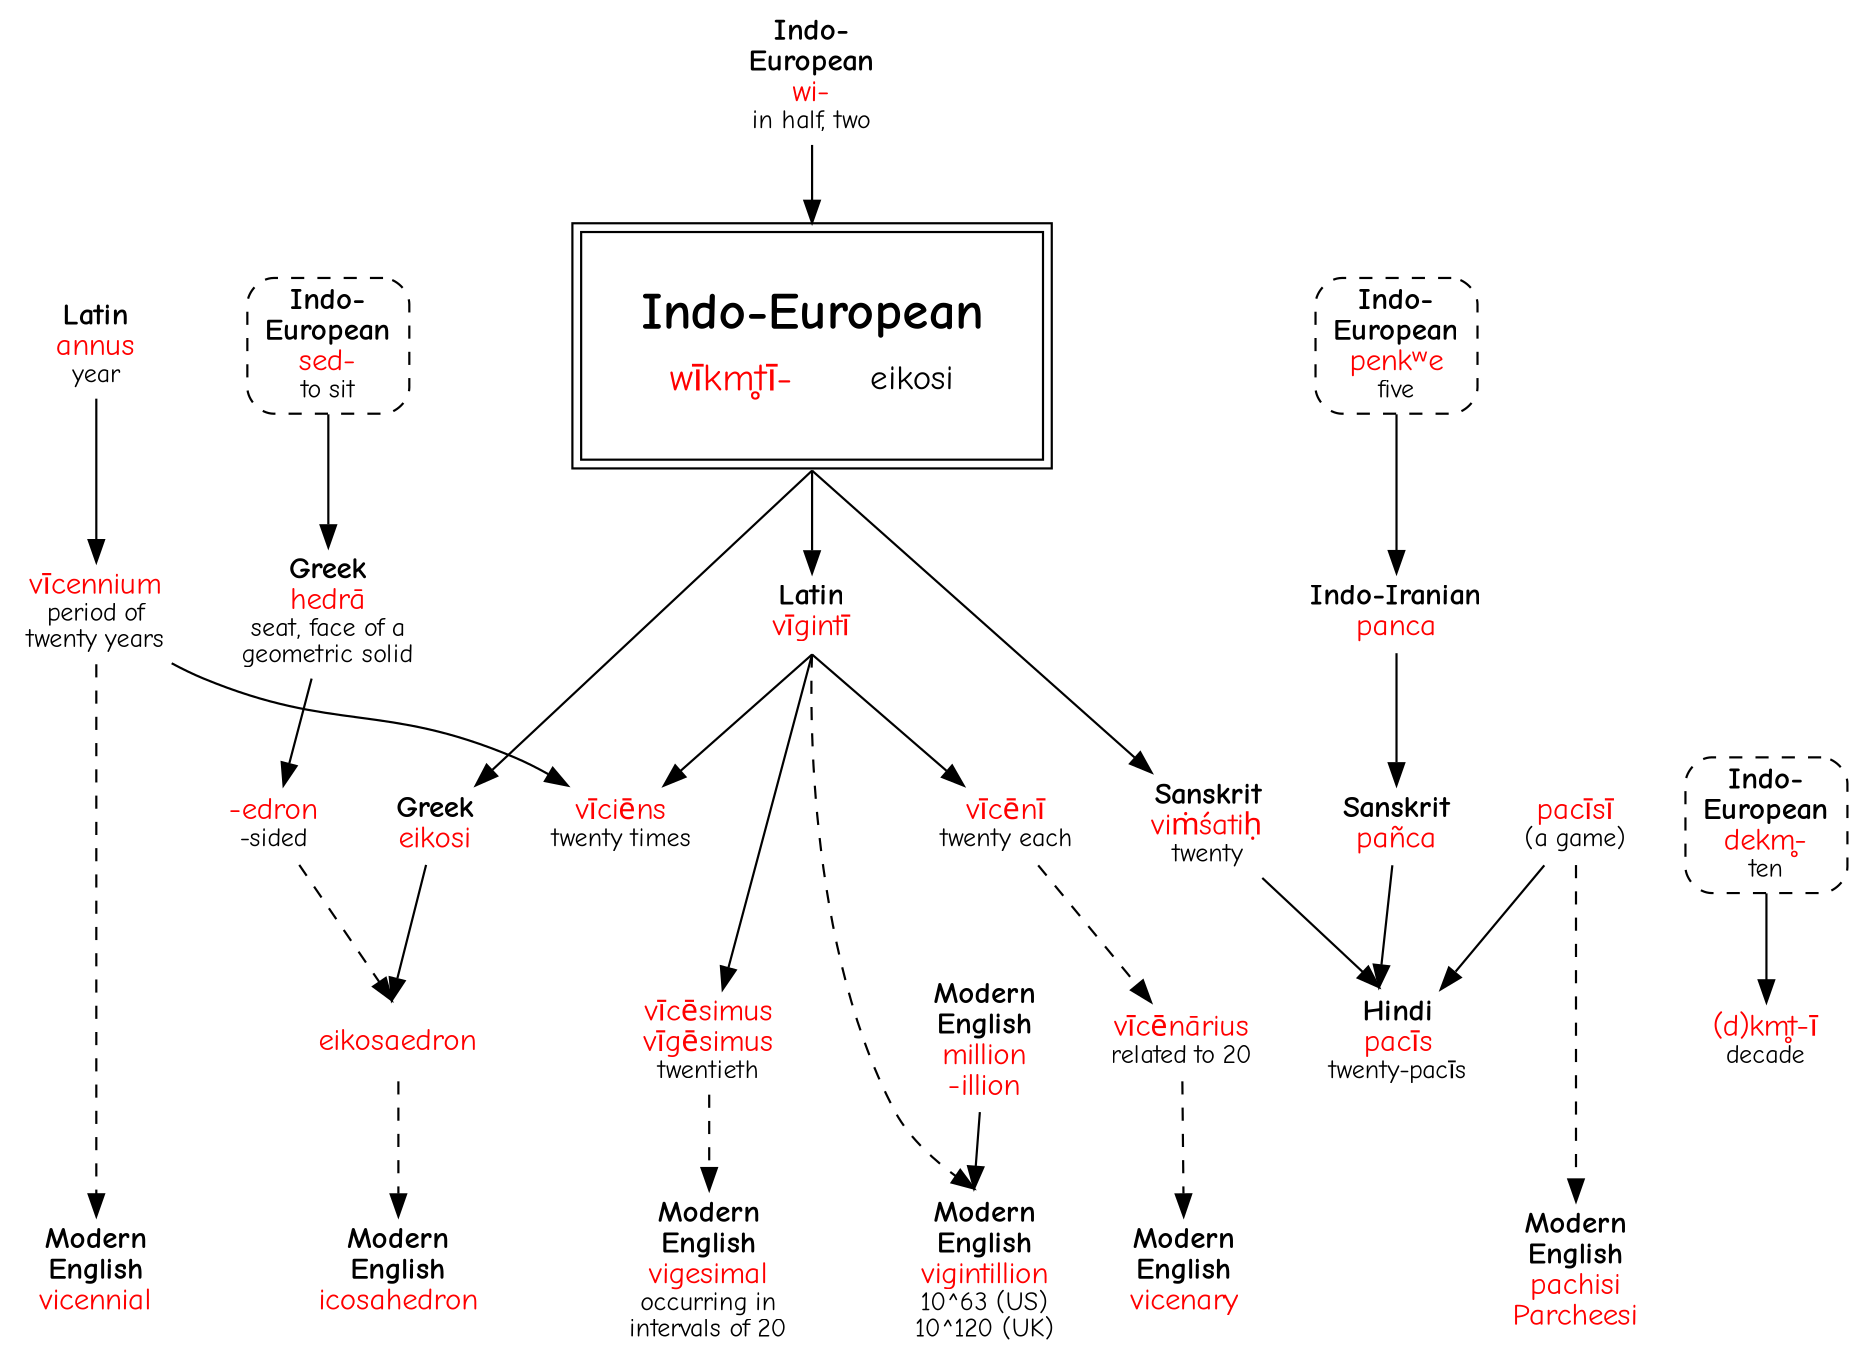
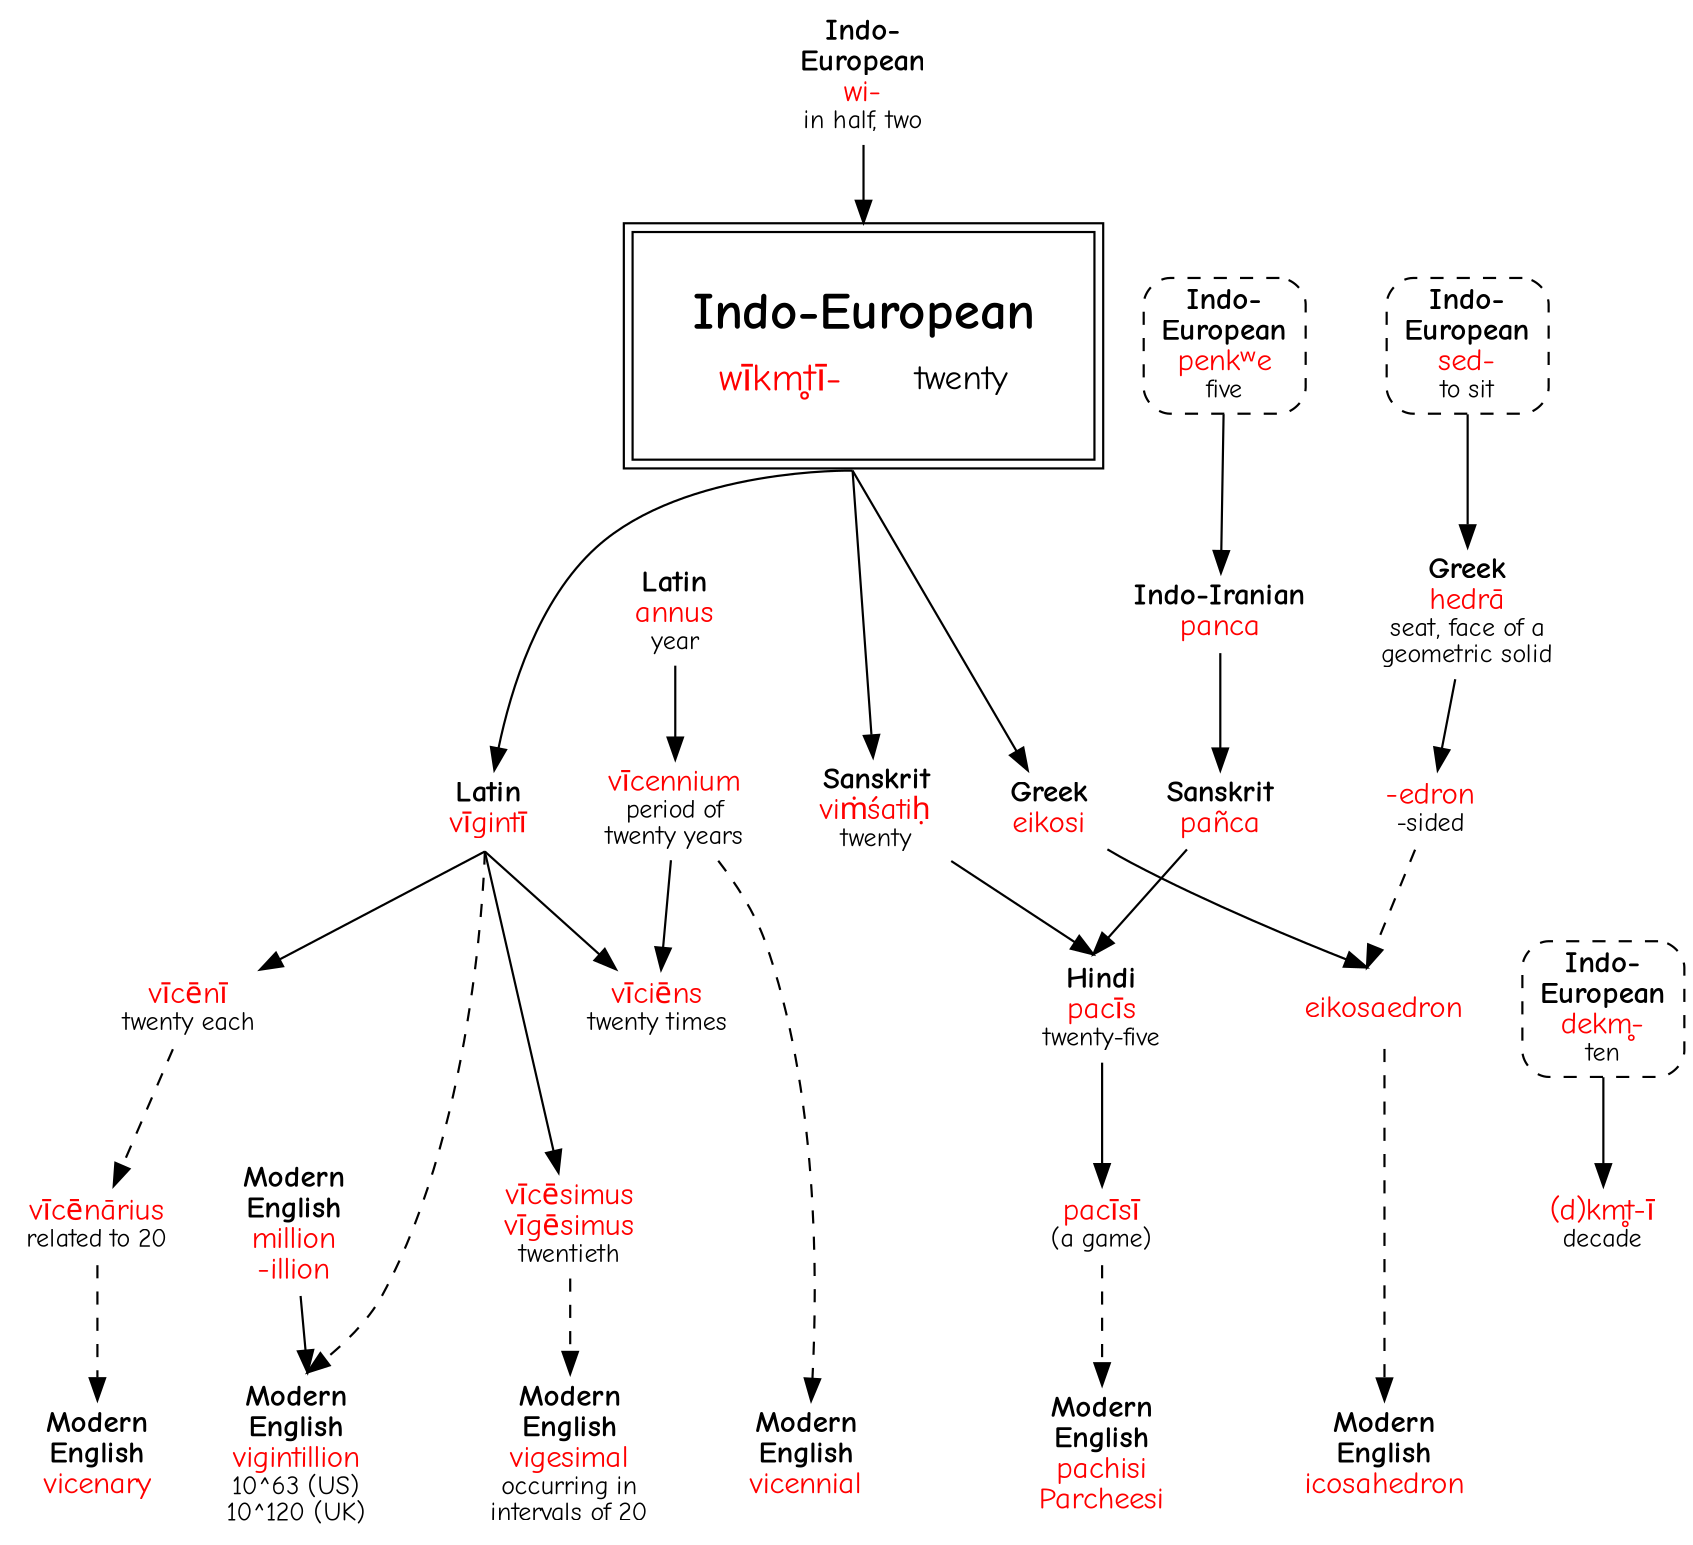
(913, 379) -> (962, 379)
(1500, 918) -> (1102, 1113)
(1399, 1070) -> (1102, 1038)
